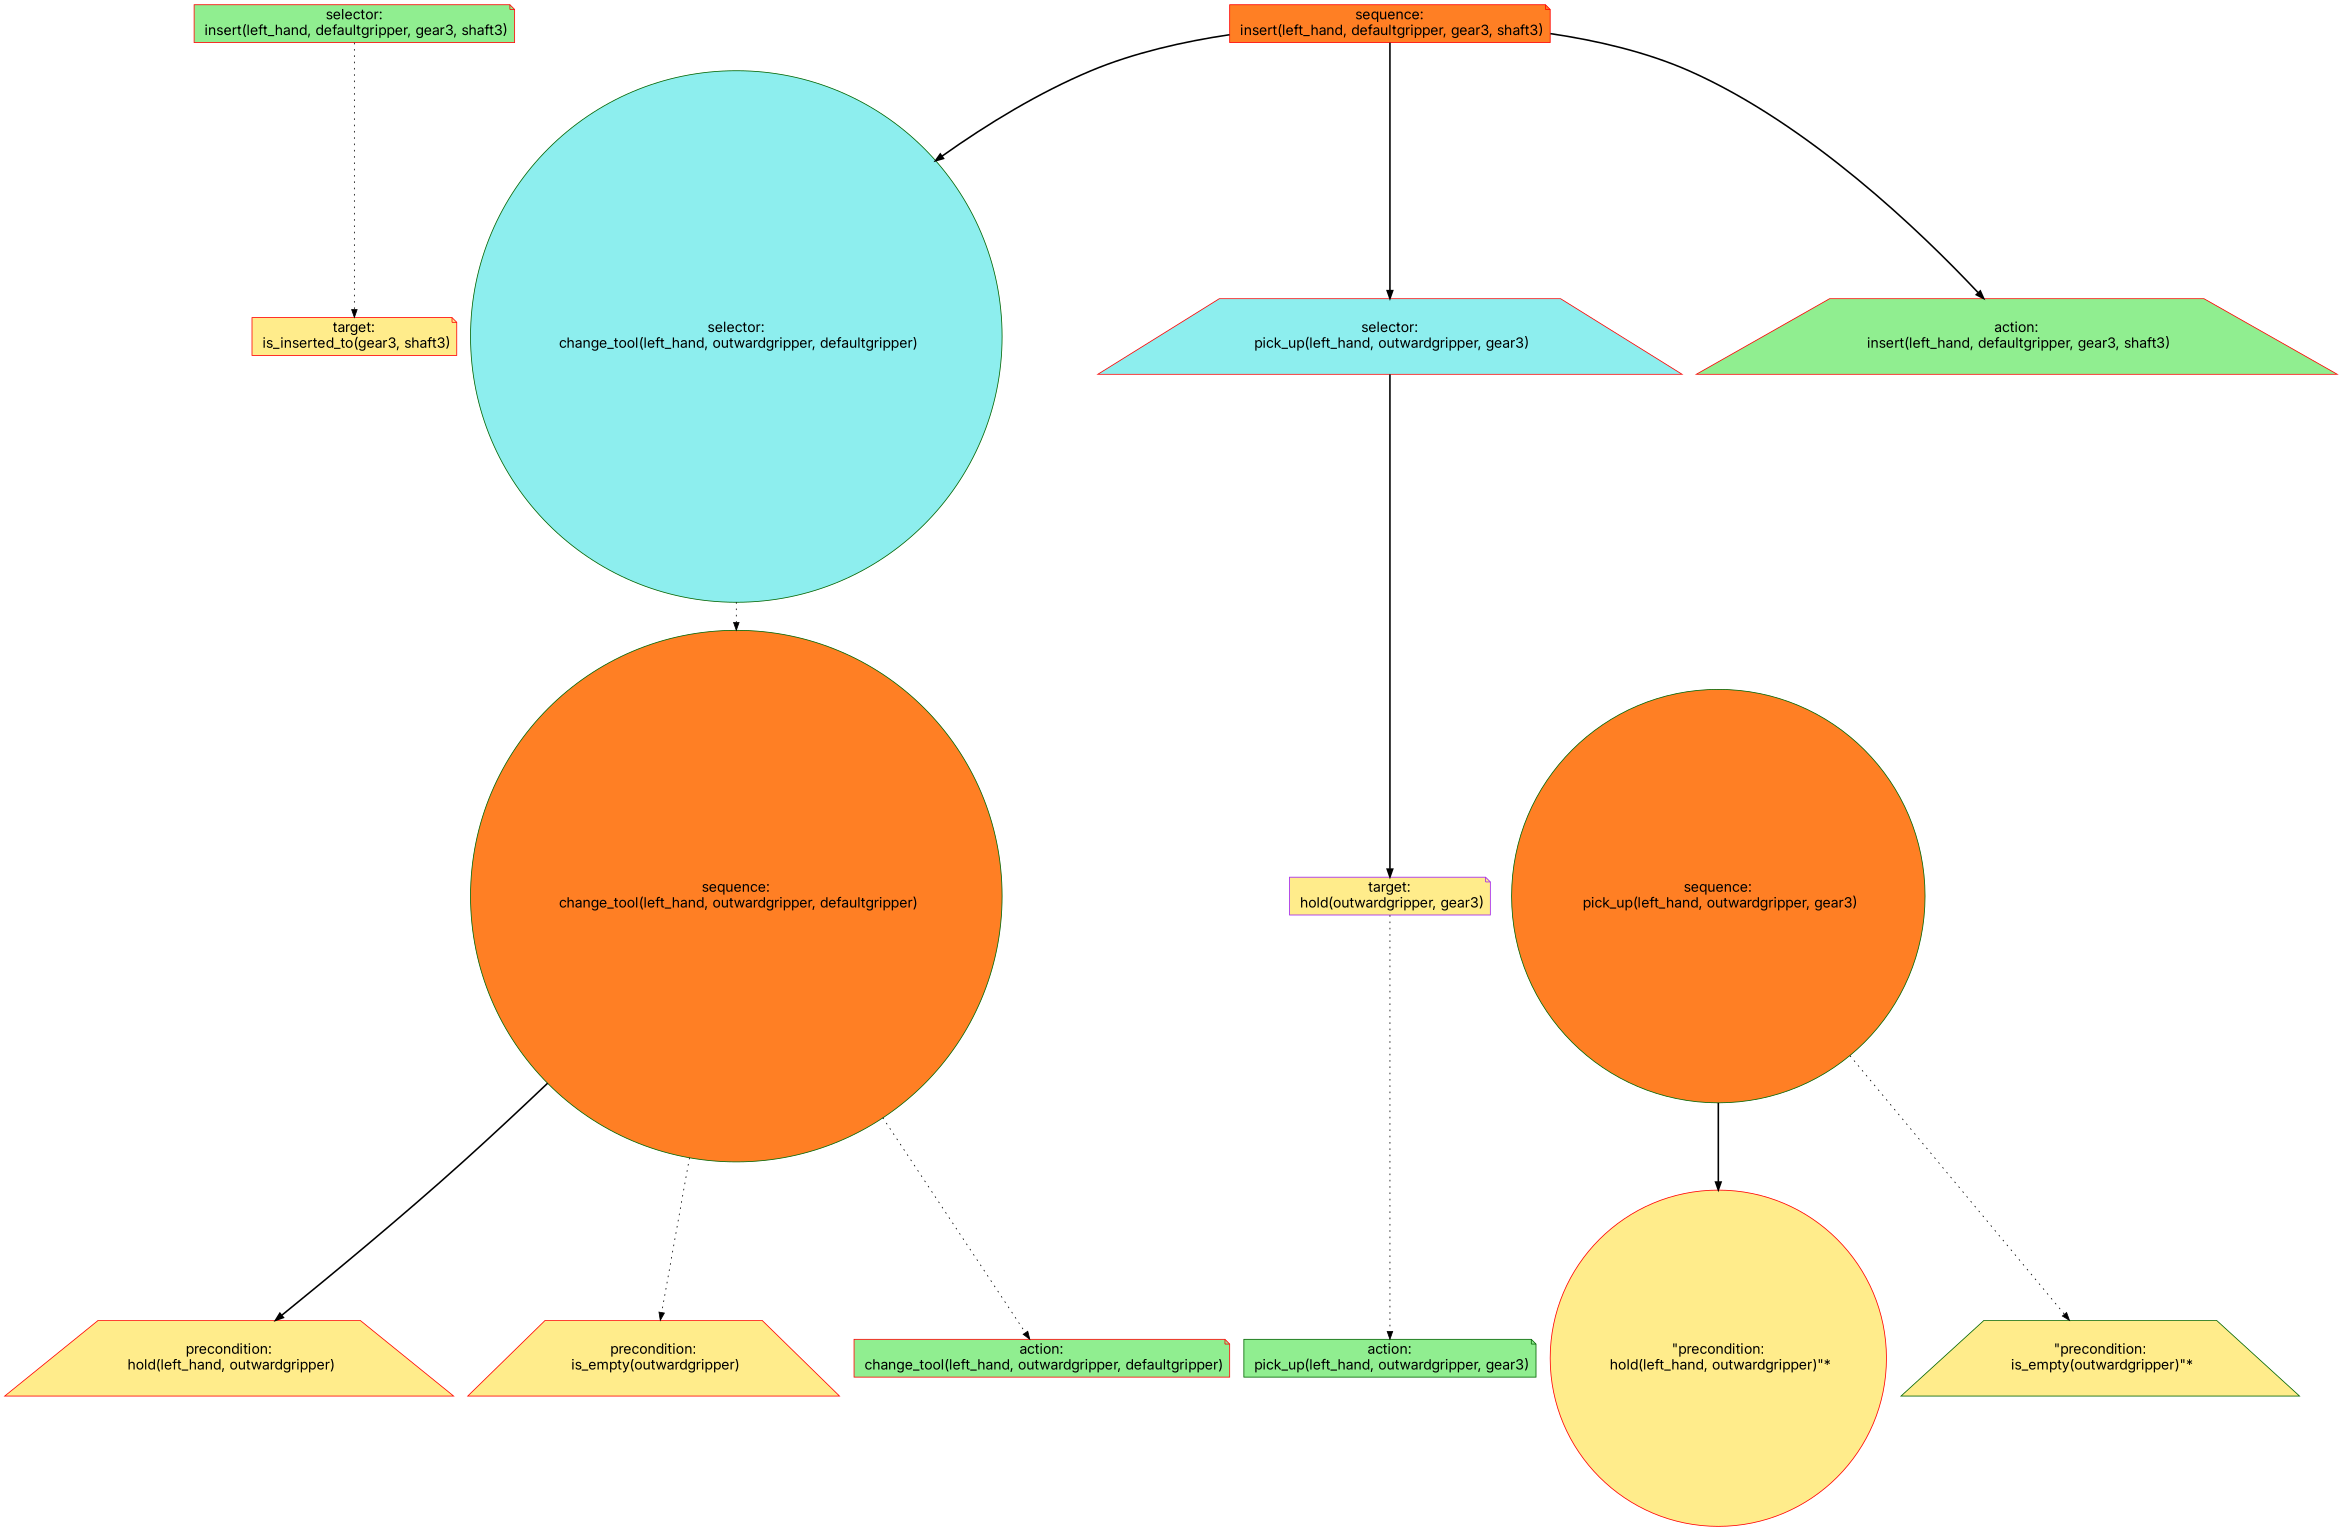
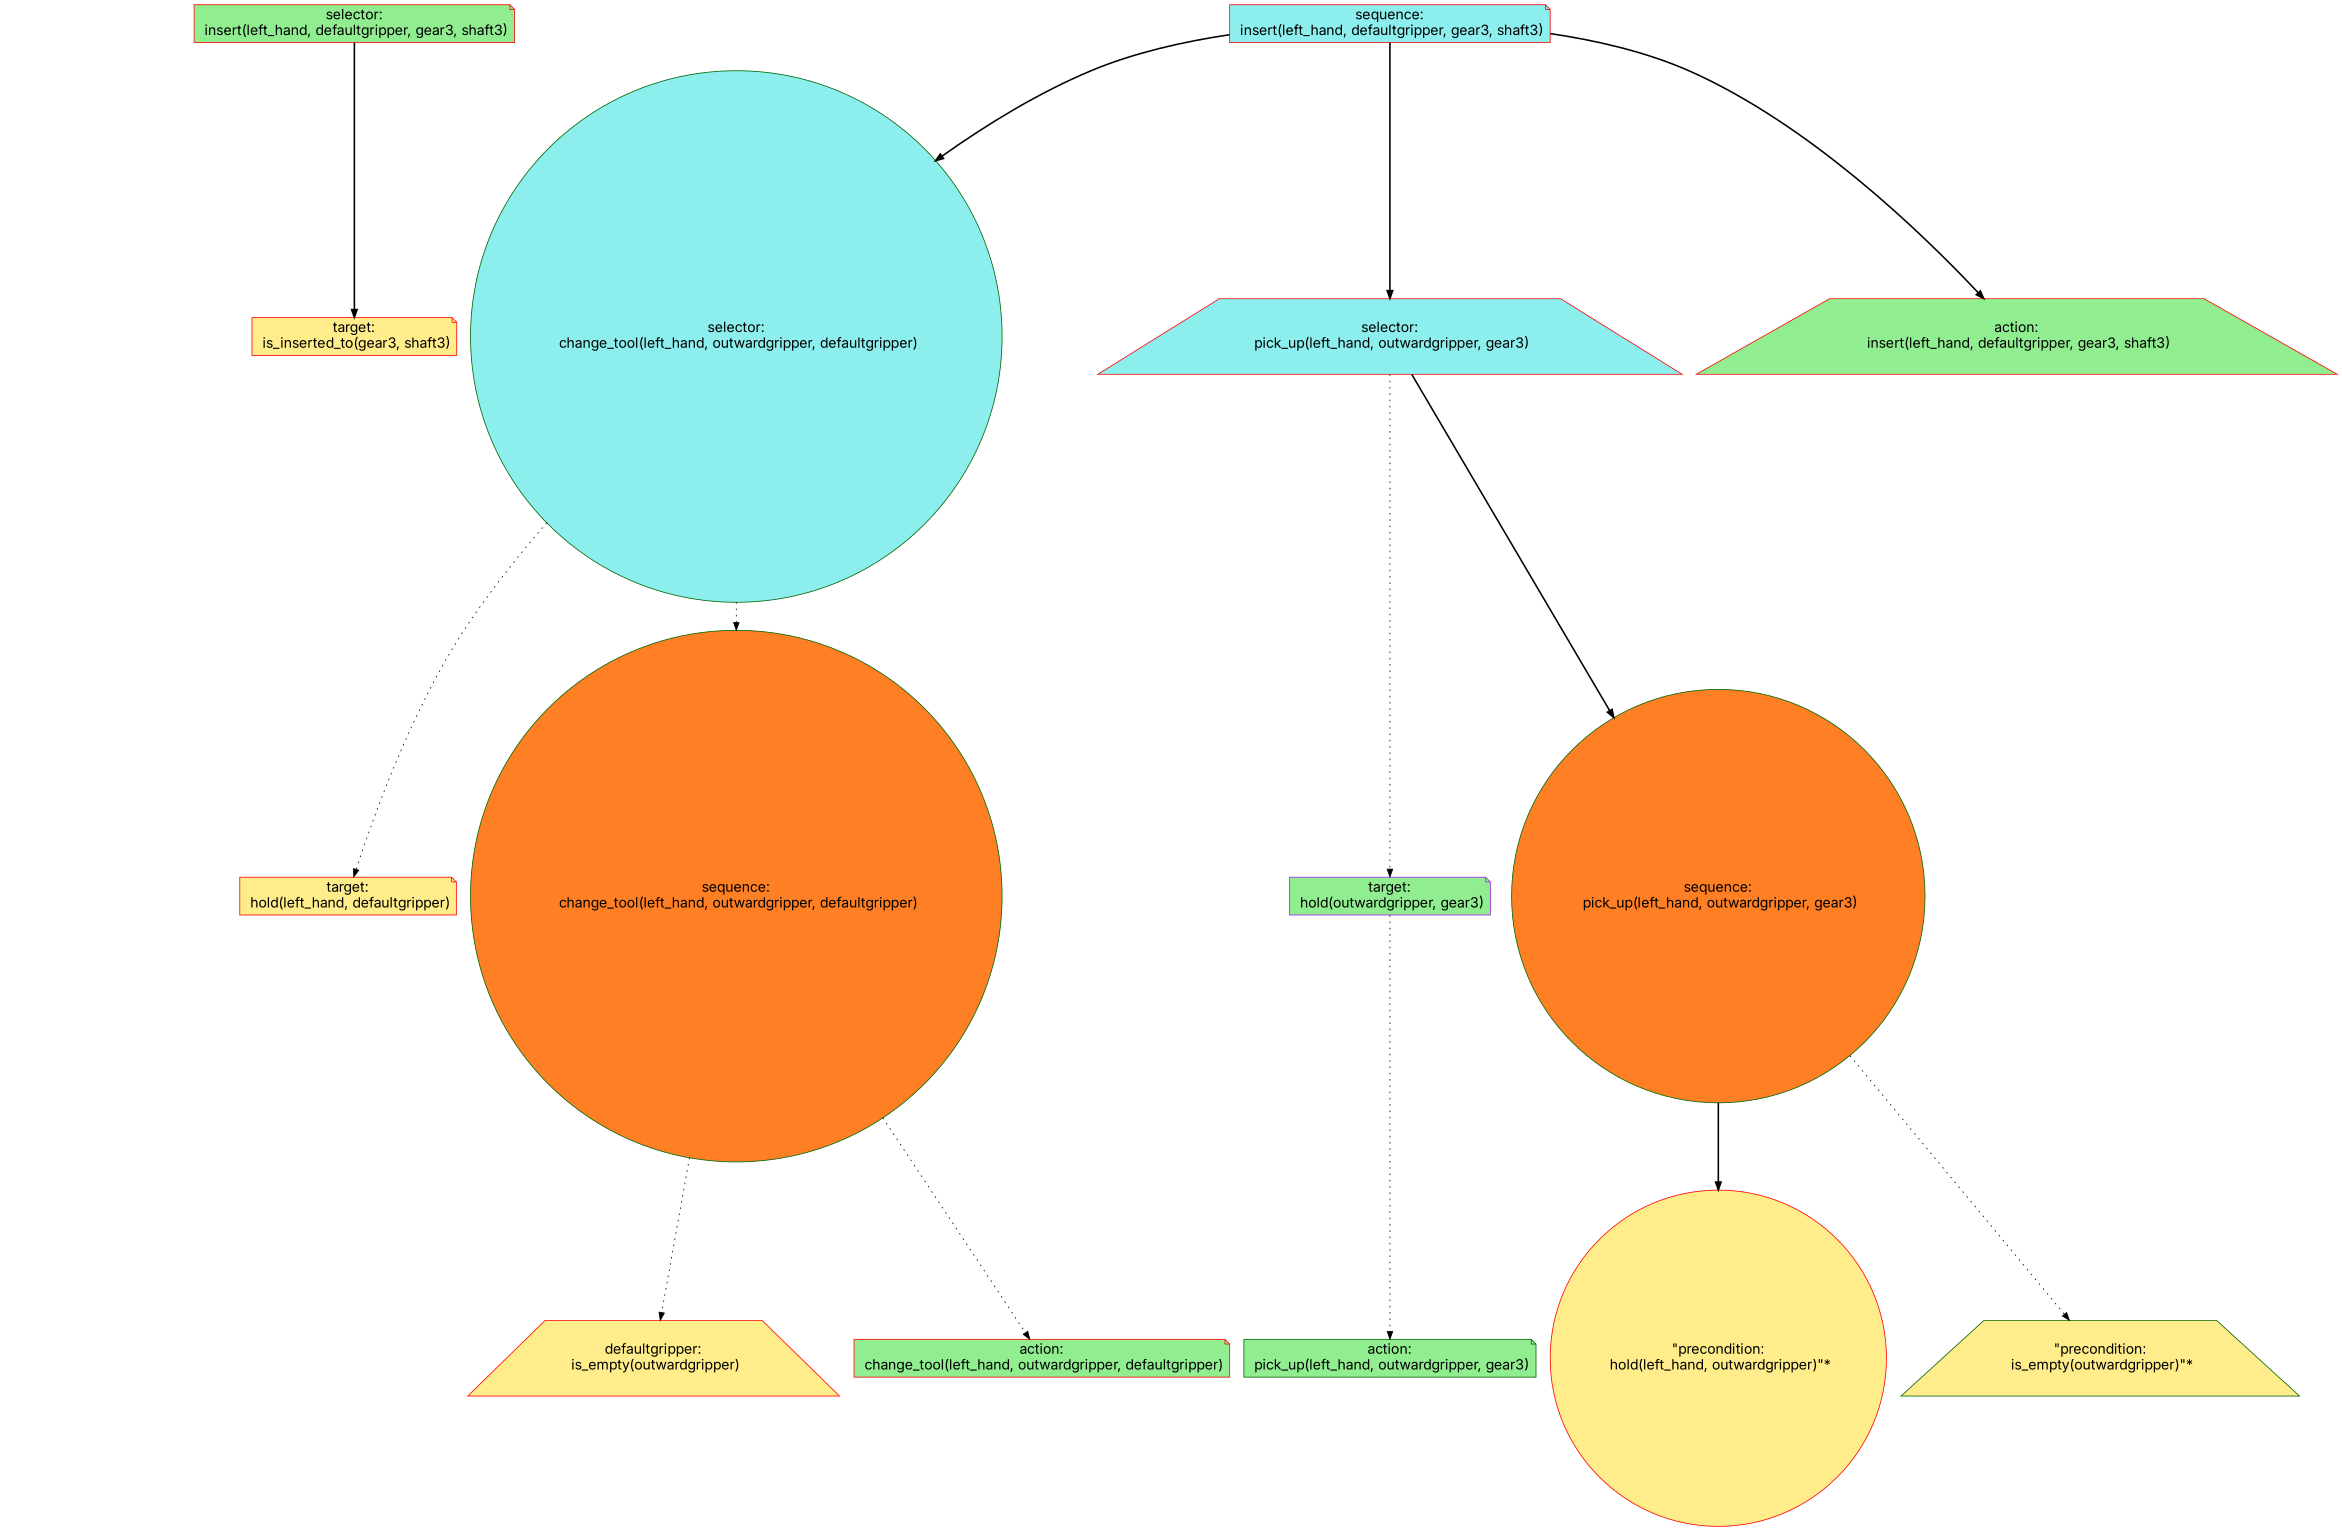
(1390, 24) -> (1390, 24)
(354, 176) -> (354, 176)
none -> (1511, 543)
(1390, 622) -> (1390, 622)
none -> (348, 896)
(1390, 896) -> (1390, 896)
(229, 1358) -> none
(654, 1358) -> (654, 1358)
